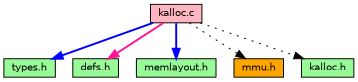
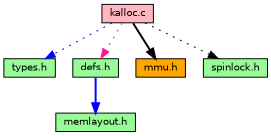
(176, 36) -> (96, 90)
(140, 38) -> (114, 37)
(213, 38) -> (142, 37)
(107, 39) -> (83, 38)
(328, 68) -> (235, 68)
